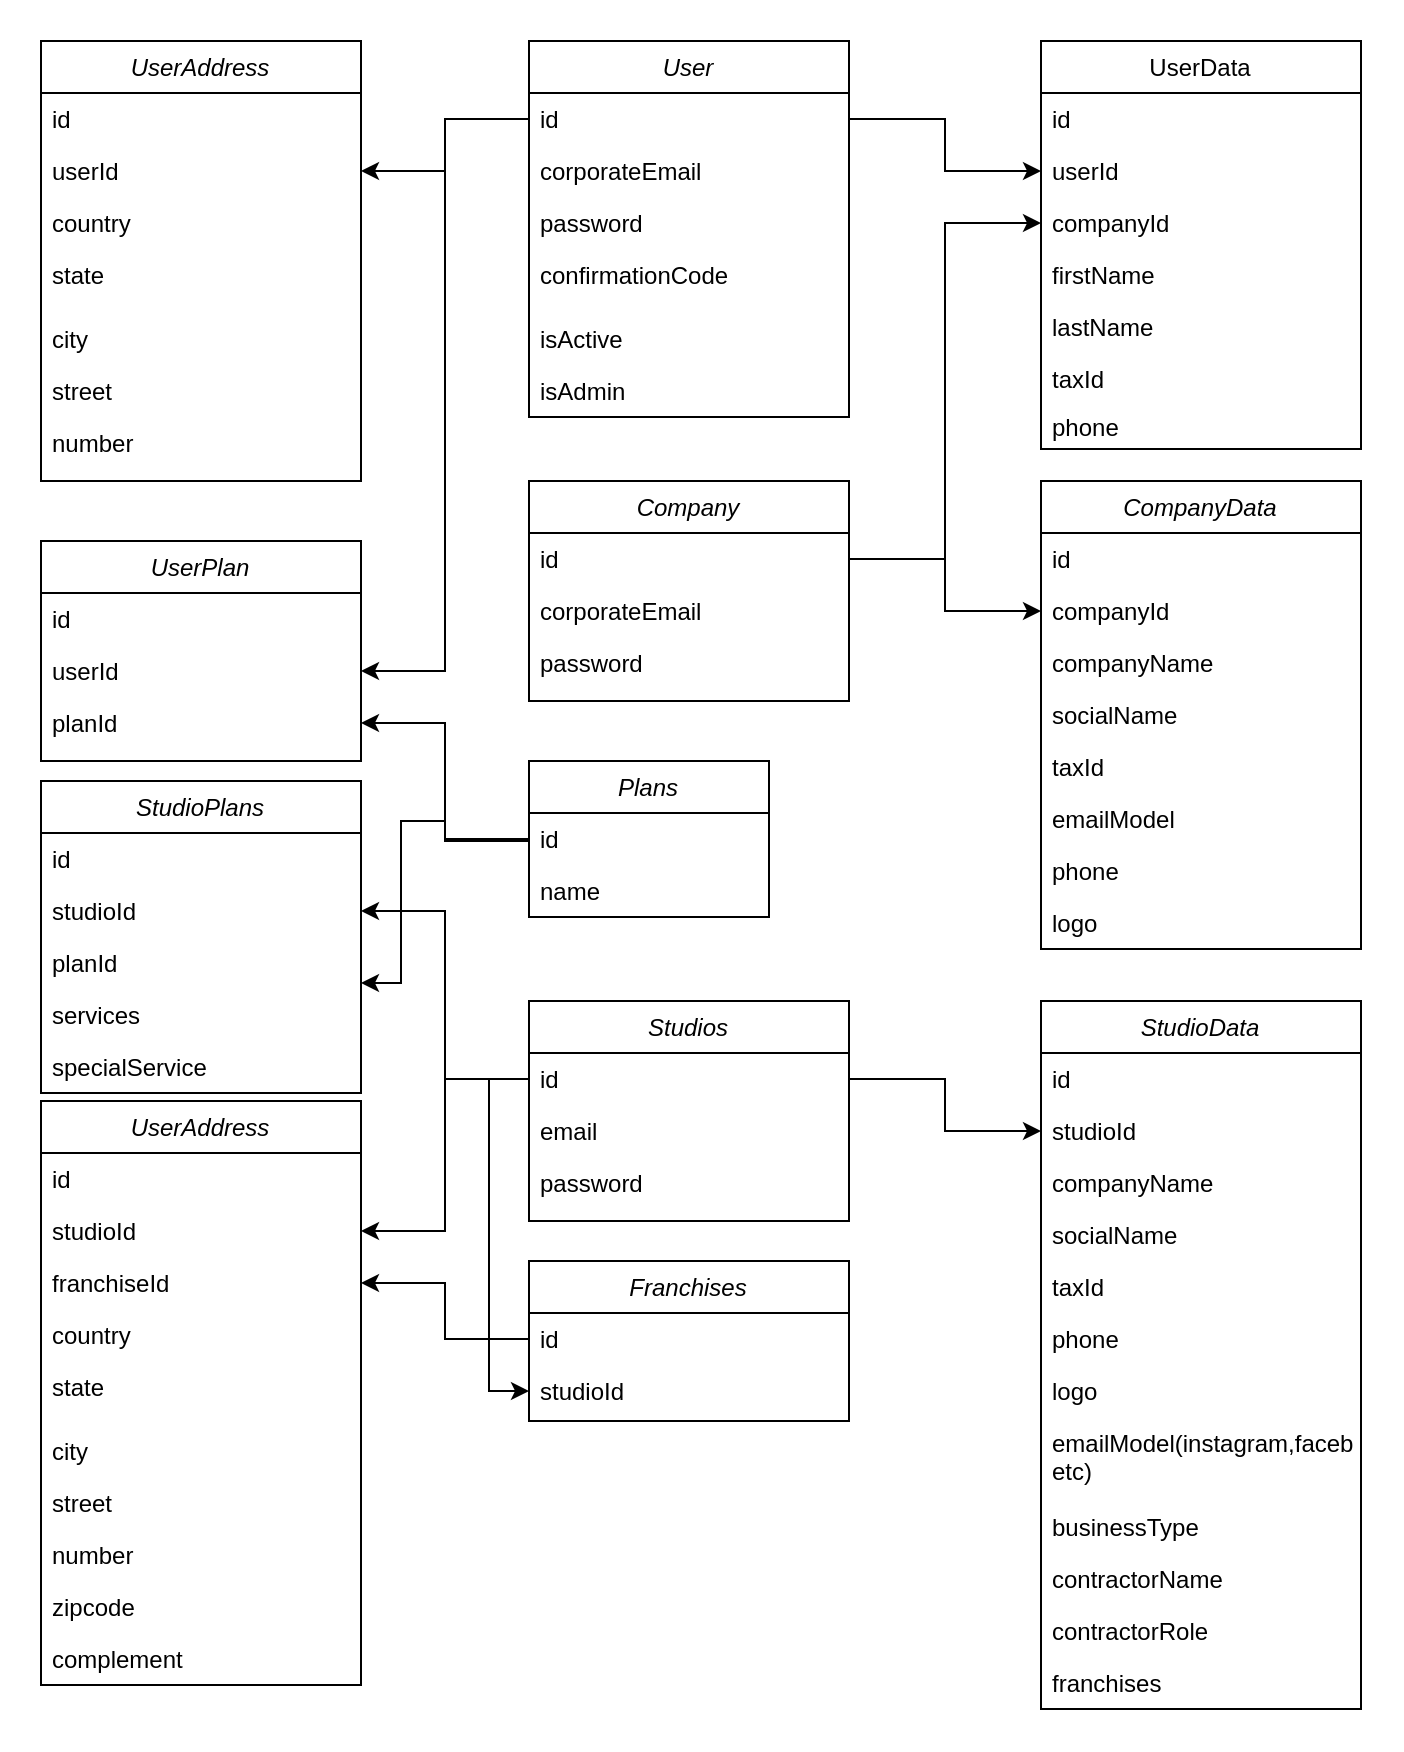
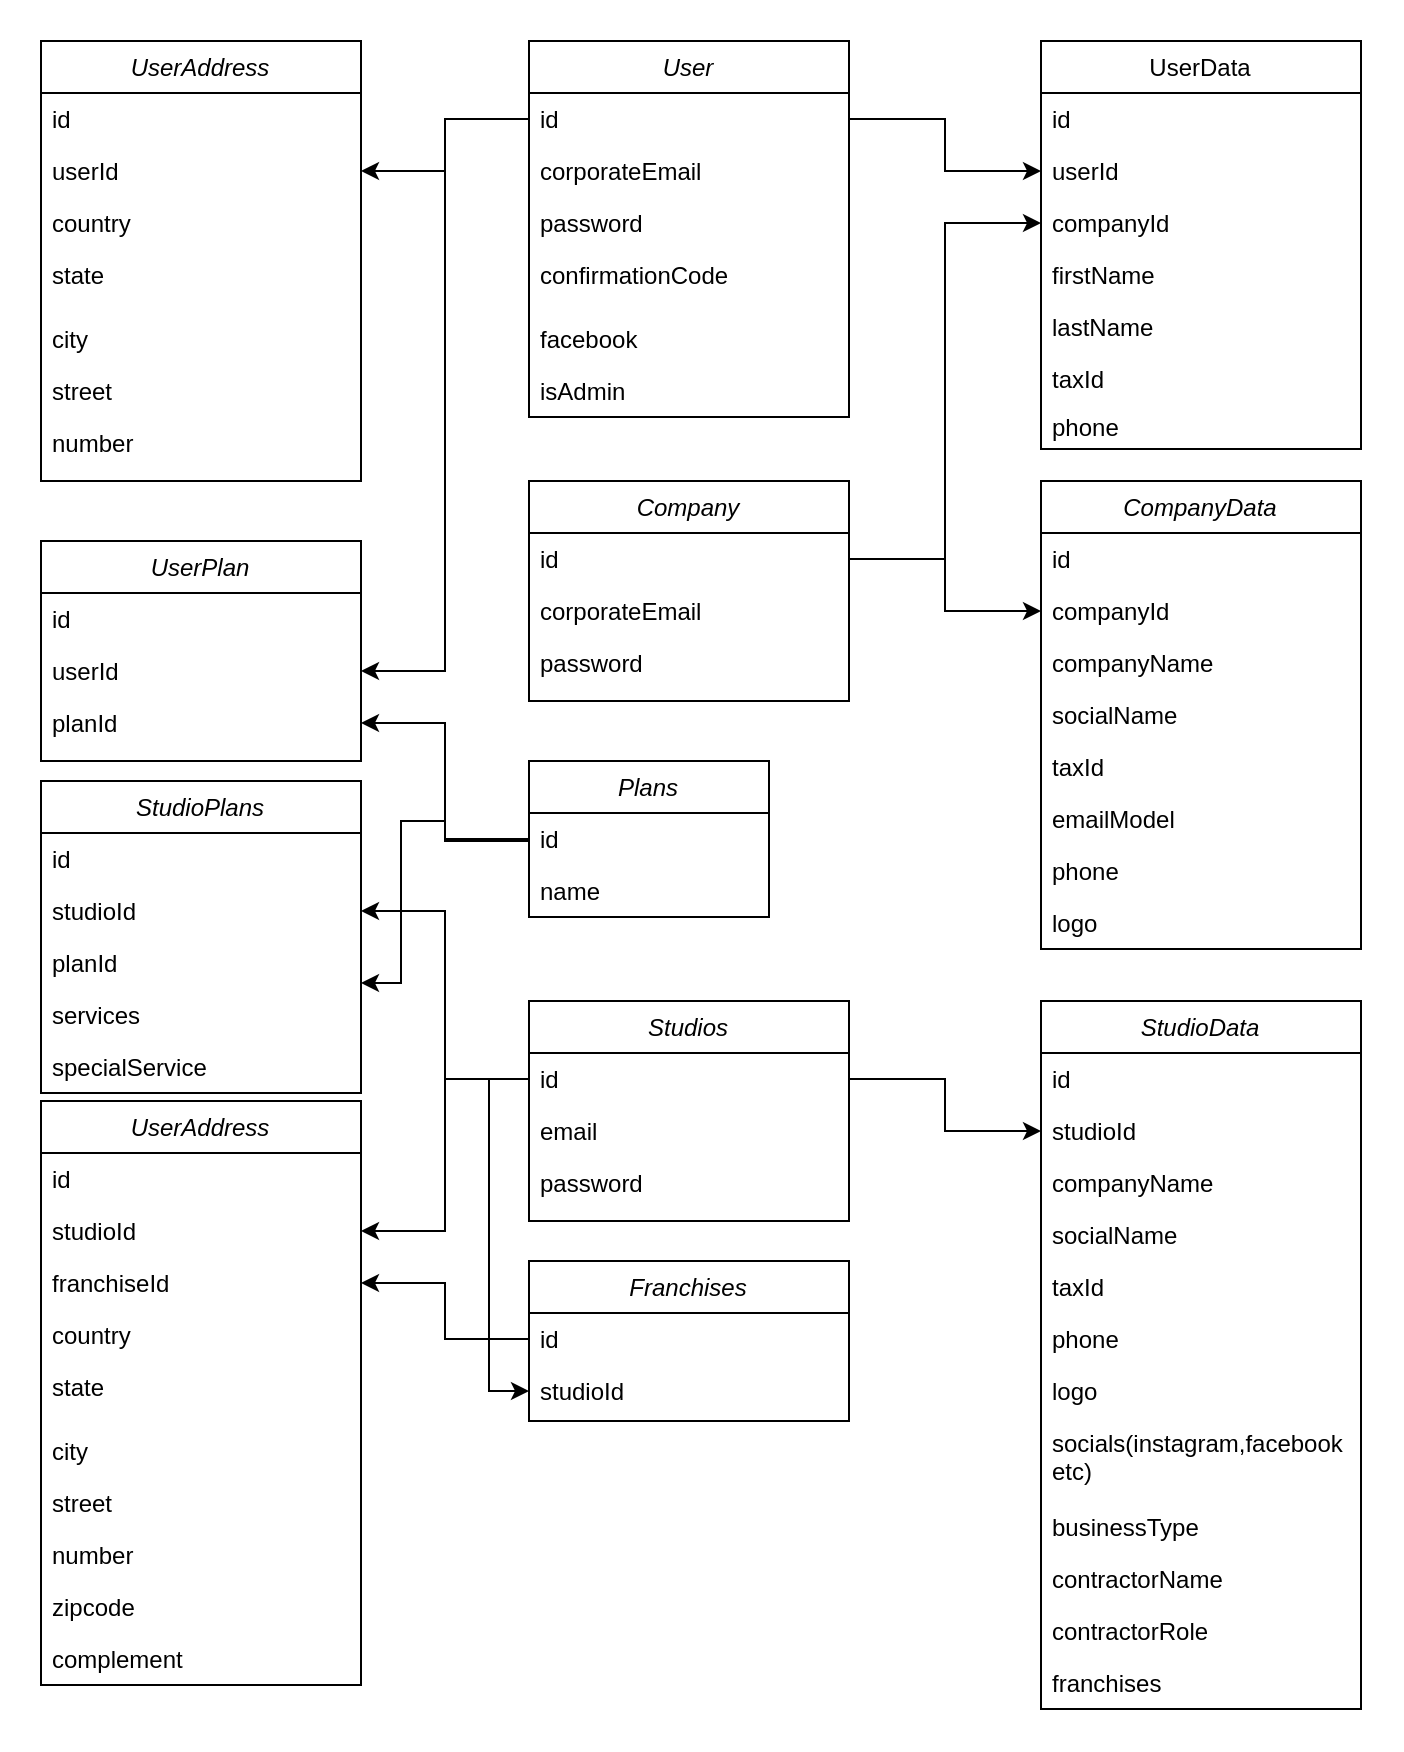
(588, 340) -> (594, 340)
(1231, 1444) -> (1214, 1444)
